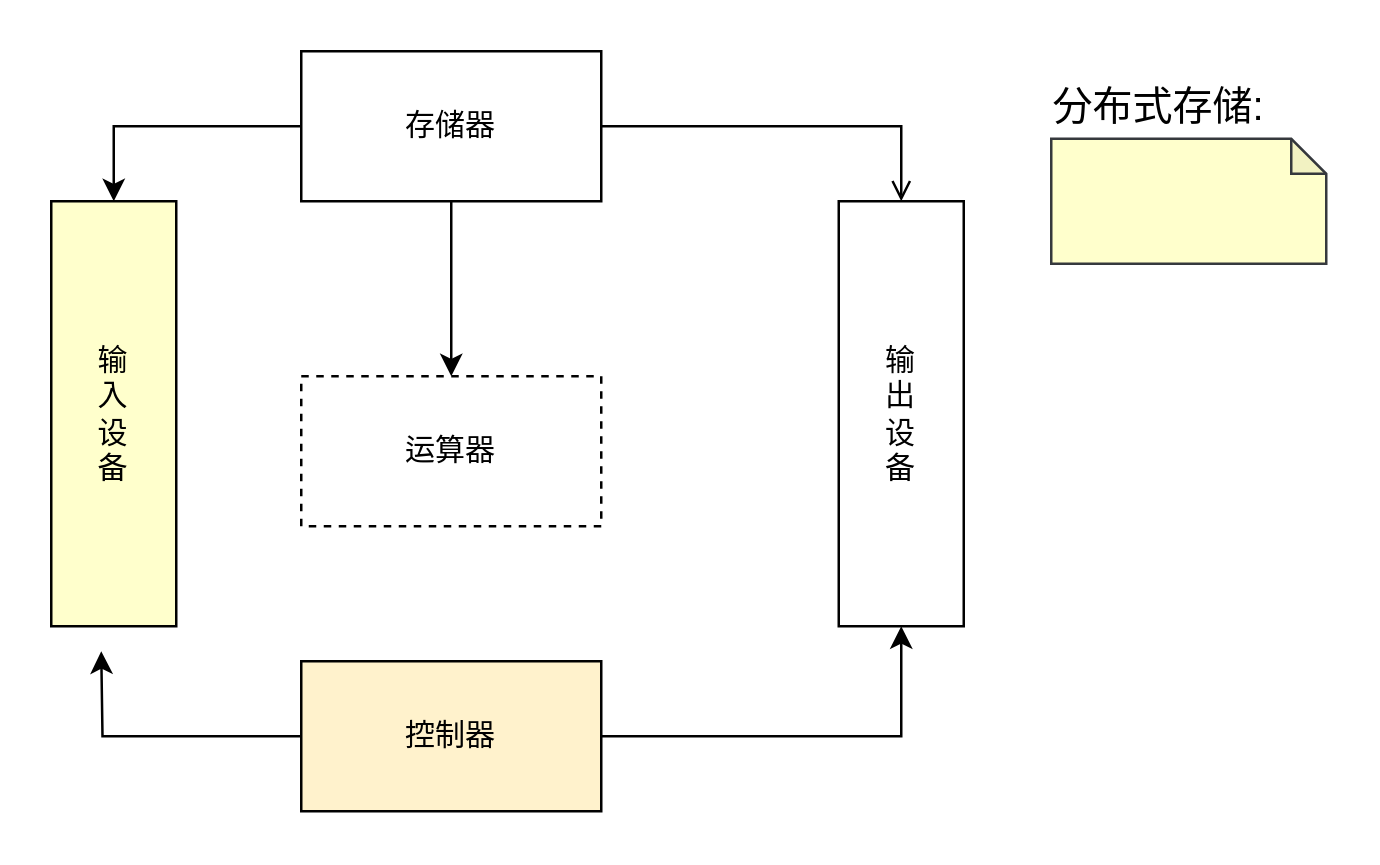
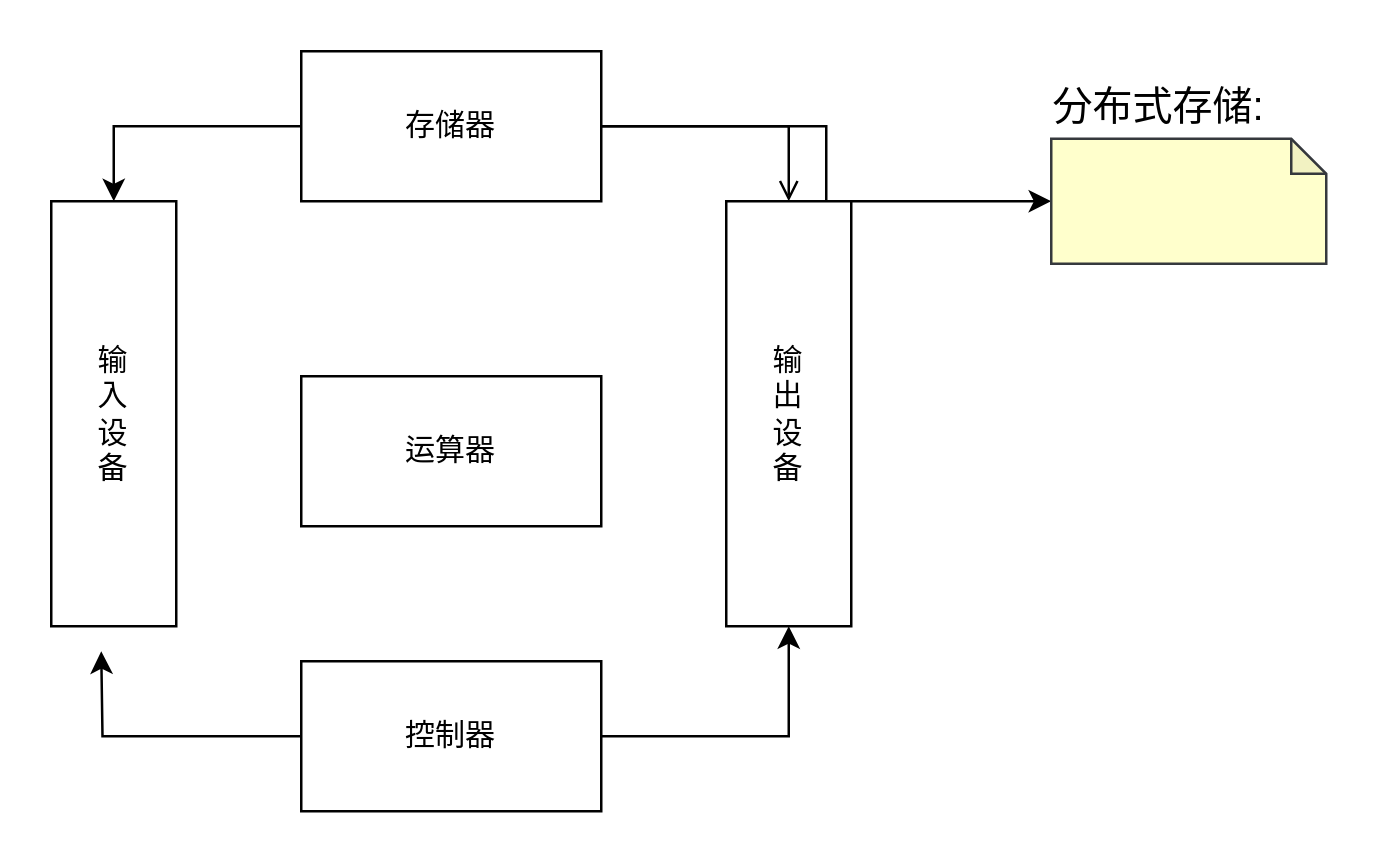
(451, 280) -> (826, 180)
(114, 414) -> (114, 414)
(901, 414) -> (789, 414)
(451, 451) -> (451, 451)
(451, 736) -> (451, 736)
